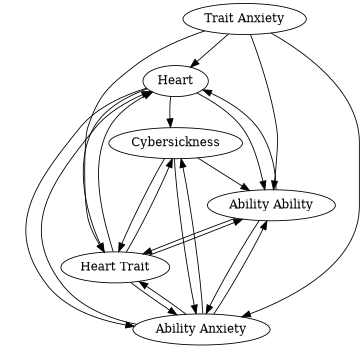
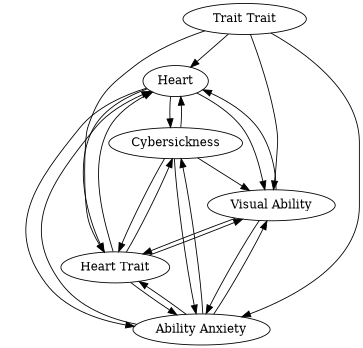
(245, 19) -> (245, 19)
none -> (181, 116)
(271, 205) -> (271, 205)
